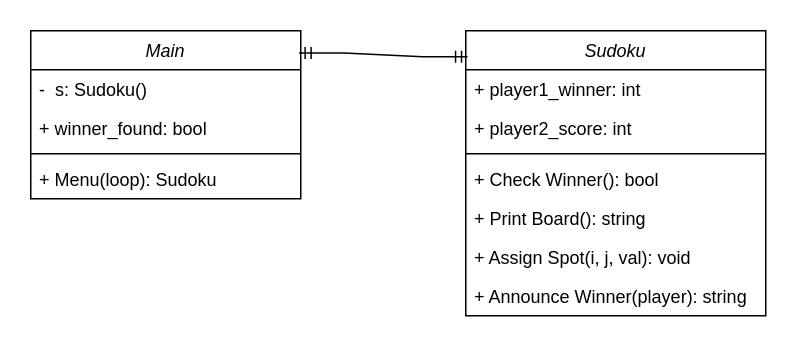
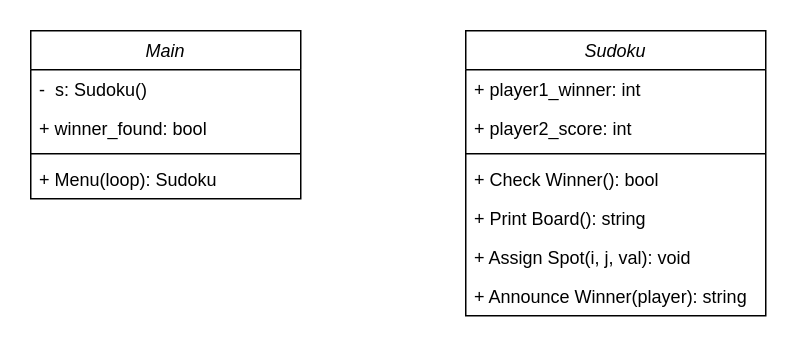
(383, 55) -> none
